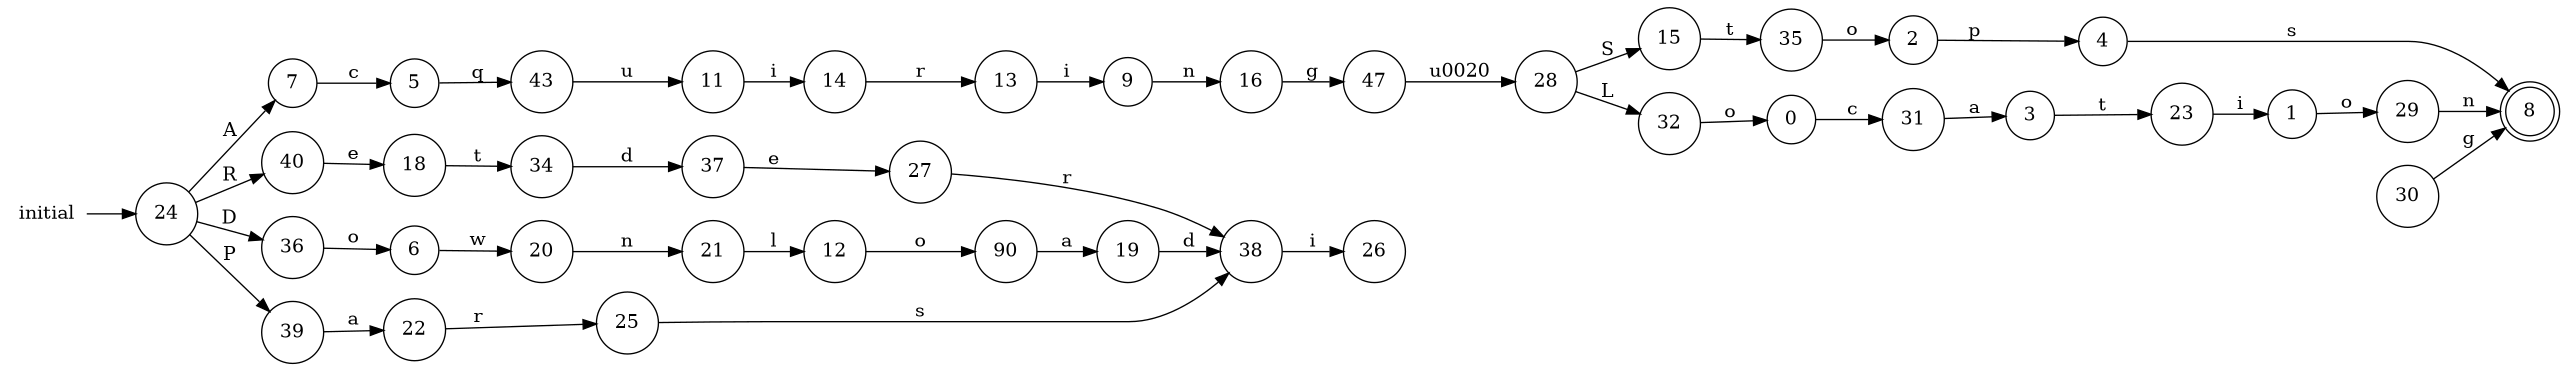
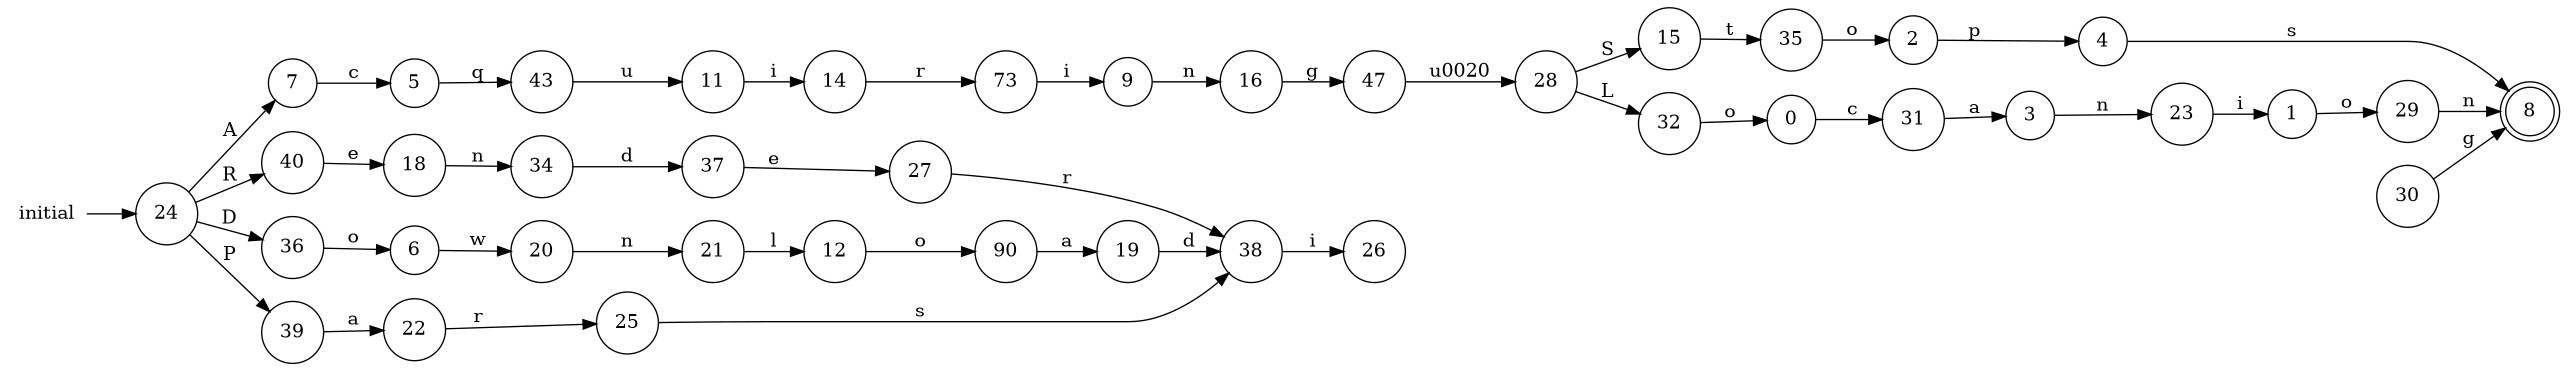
(1006, 82) -> (1006, 82)
(2103, 105) -> (2103, 105)
(478, 157) -> (478, 157)
